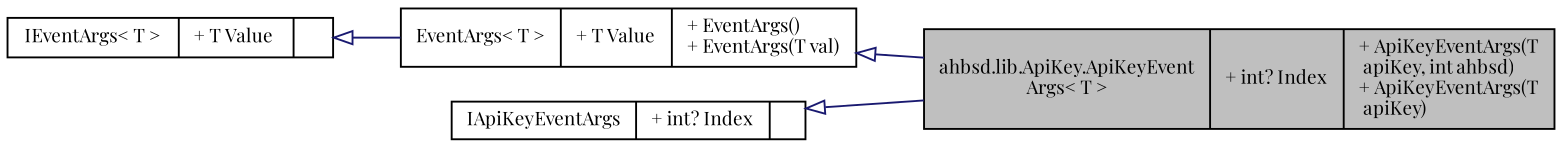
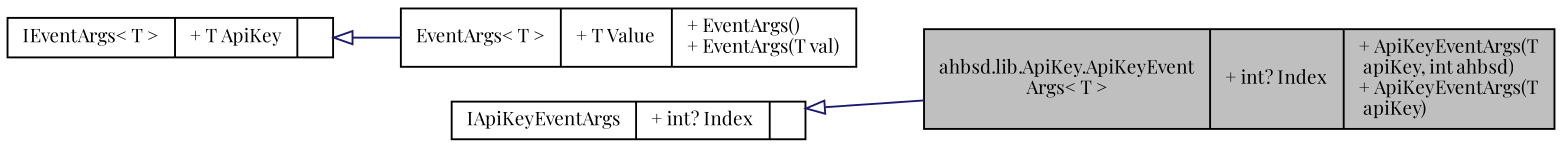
(234, 37) -> (236, 37)
(900, 56) -> none
